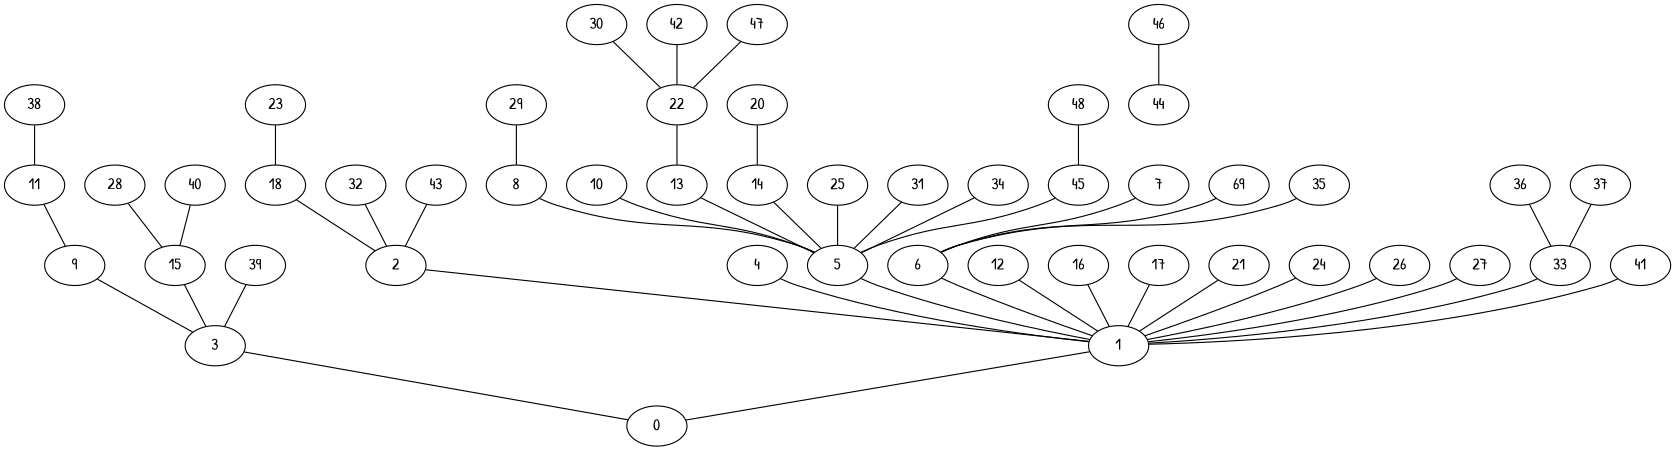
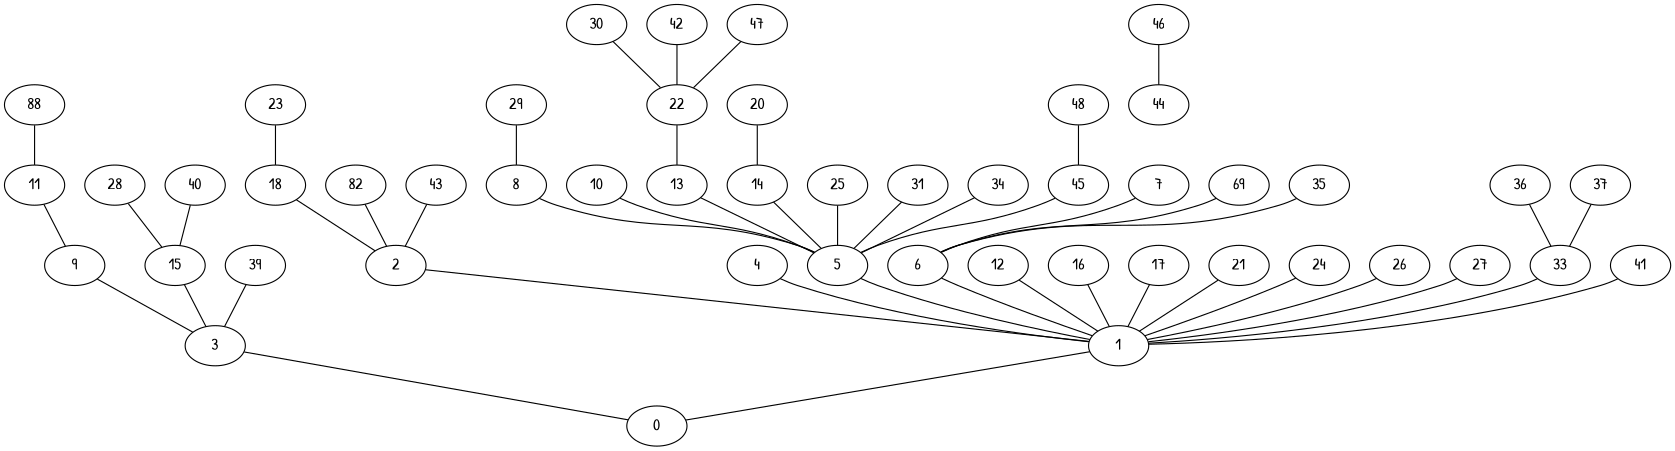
(35, 105) -> (35, 105)
(356, 185) -> (356, 185)
